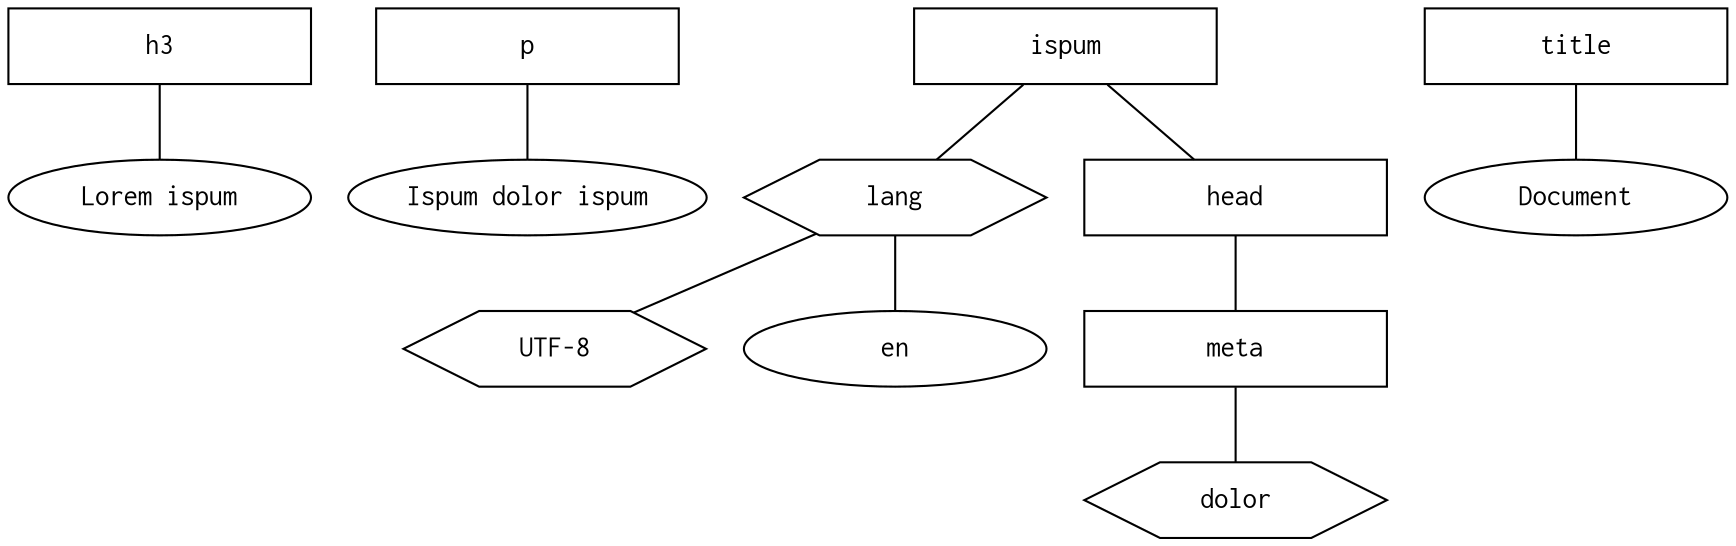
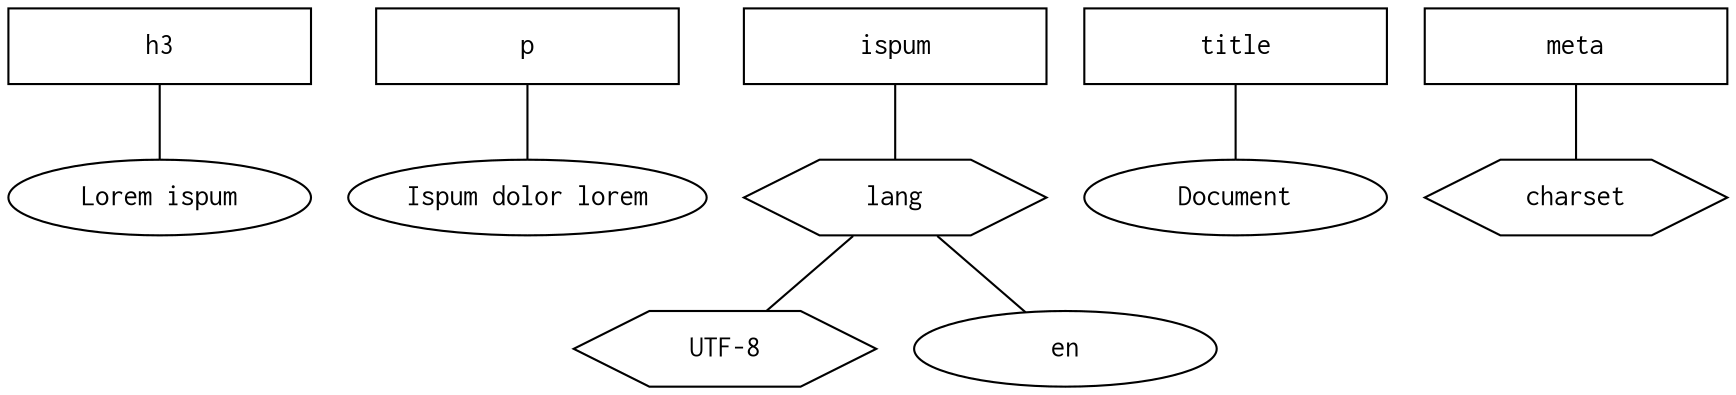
(527, 198) -> (527, 198)
(1236, 198) -> none
(1236, 500) -> (1576, 198)
